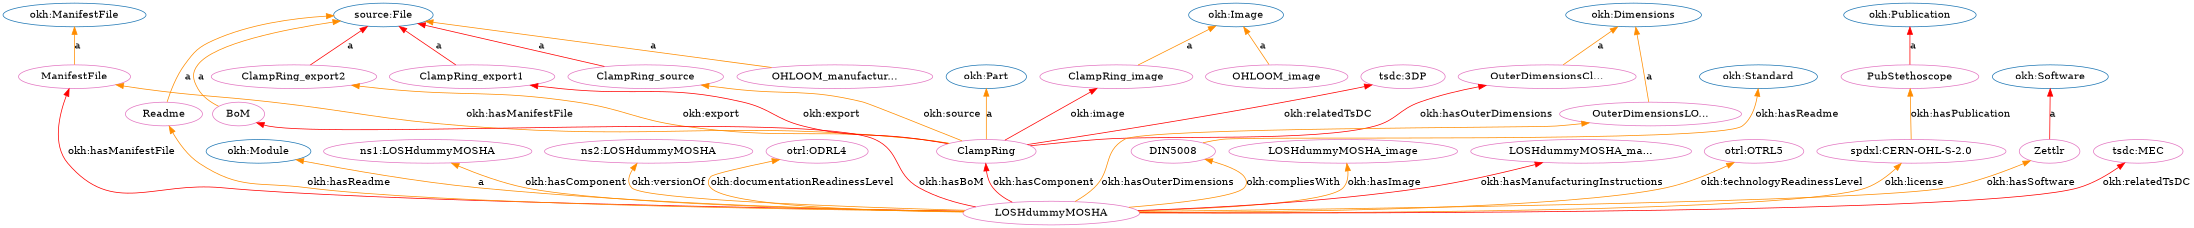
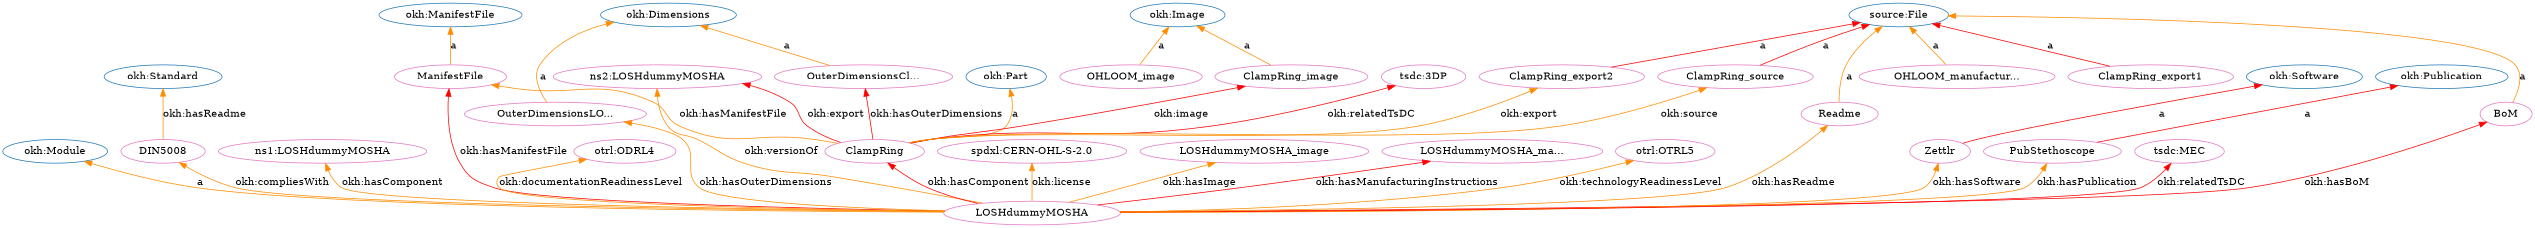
(745, 103) -> (798, 111)
(1911, 118) -> (1586, 208)
